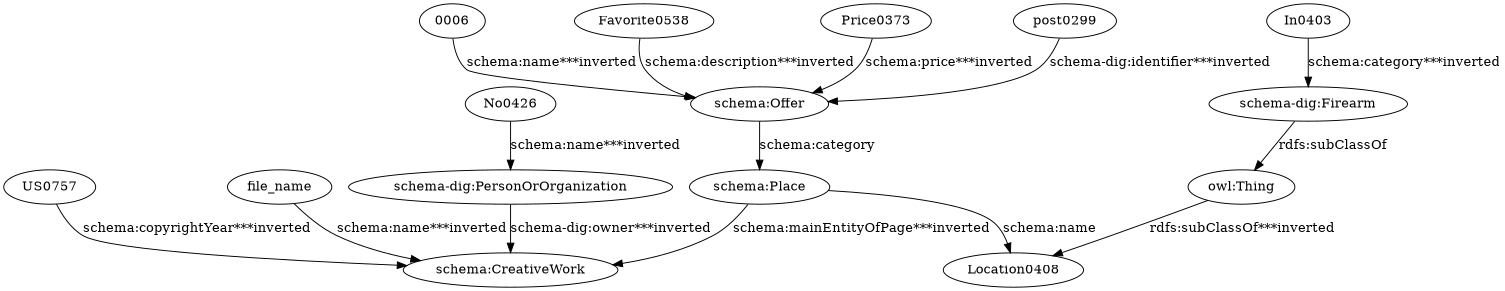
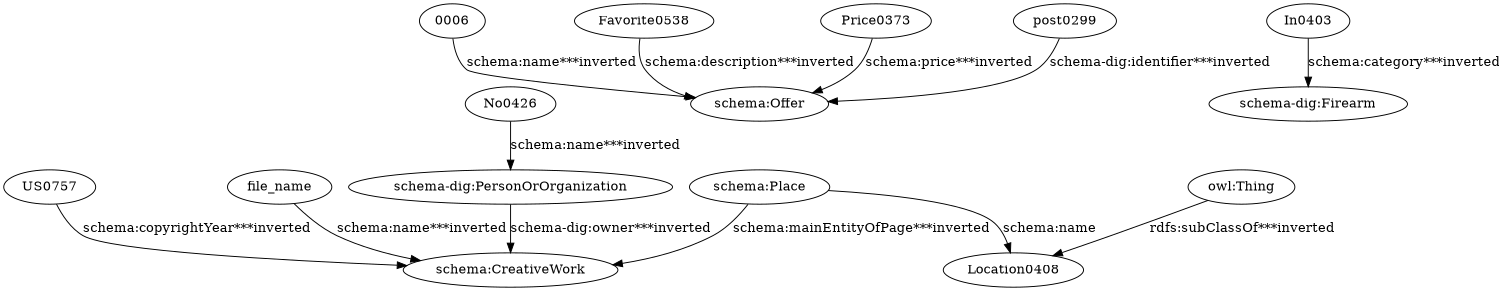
(760, 141) -> none
(1278, 142) -> none
